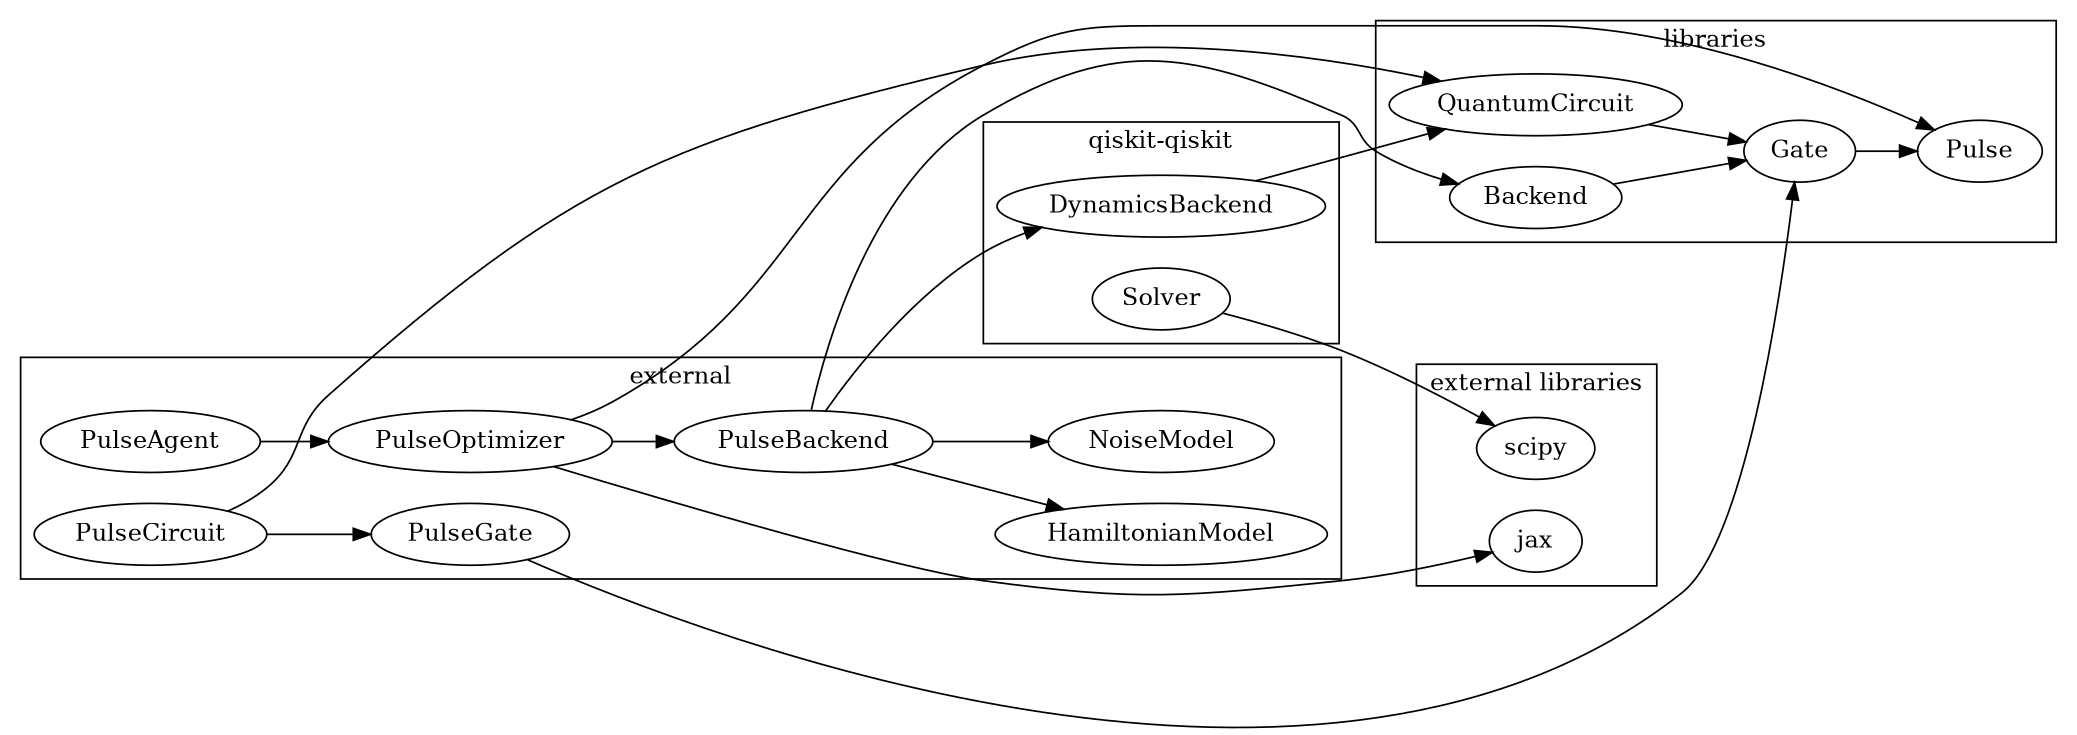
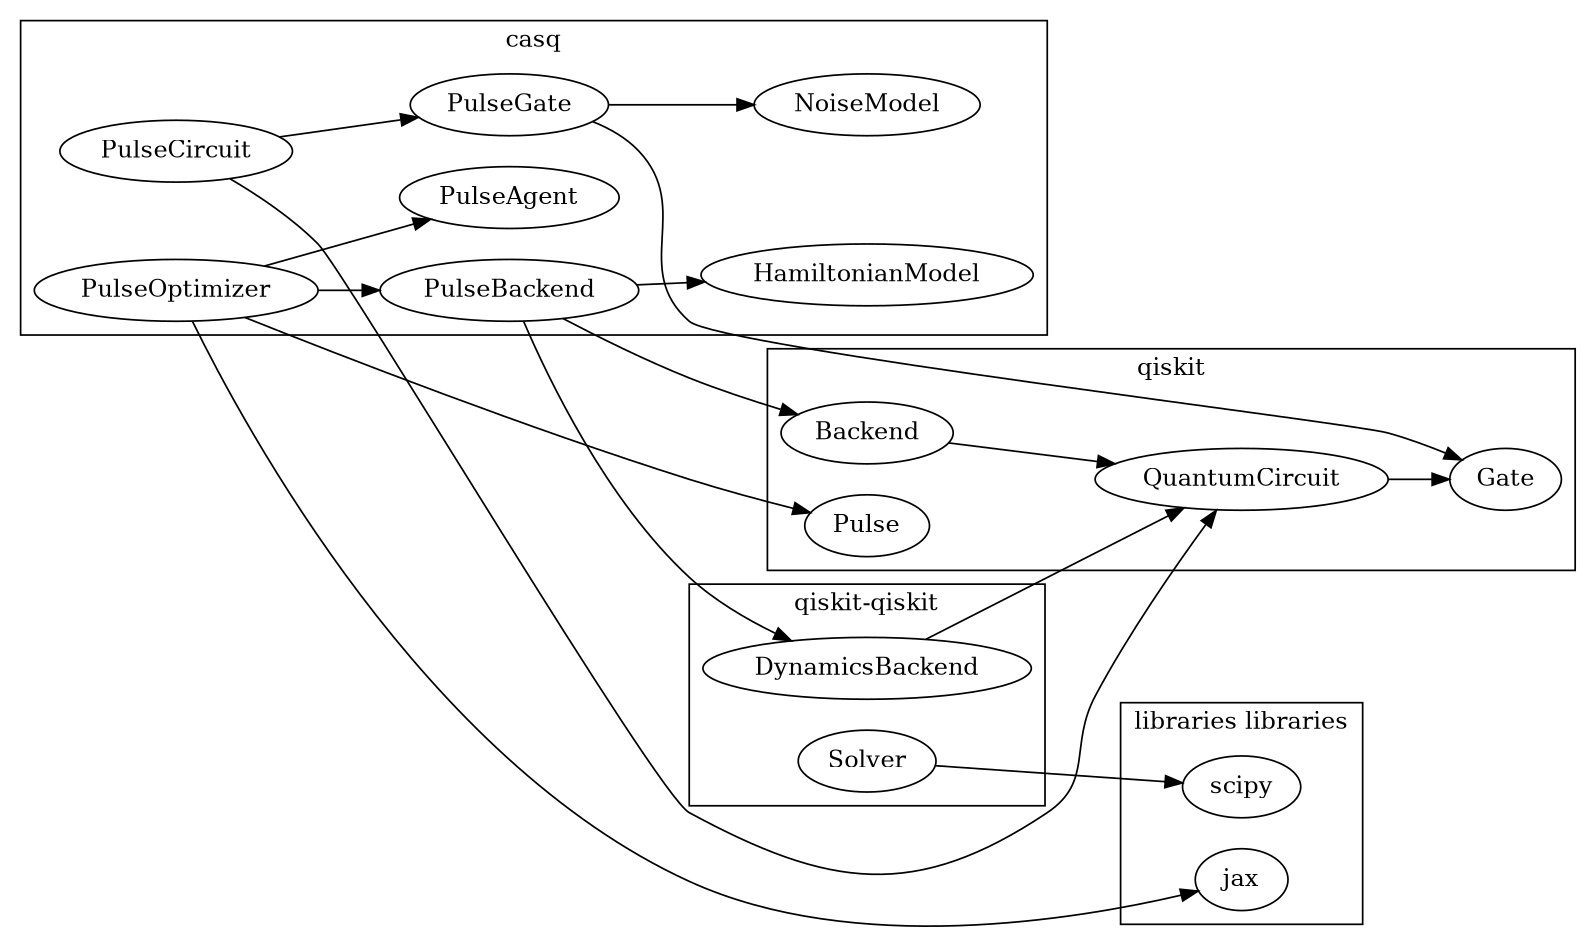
(1716, 40) -> (1171, 369)
(1878, 151) -> none
(1671, 174) -> (1023, 452)
(681, 377) -> (534, 40)
(1537, 384) -> (1242, 722)
(285, 442) -> (339, 245)
(982, 442) -> (673, 105)
